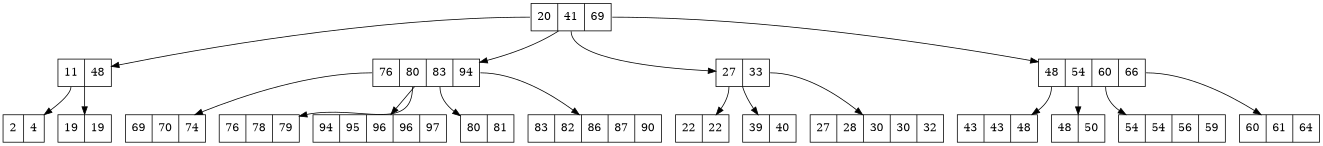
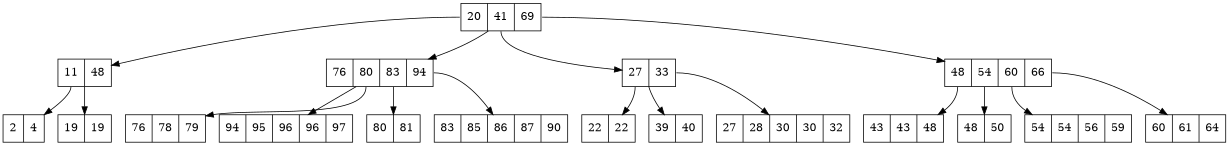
(165, 128) -> none
(568, 128) -> (474, 128)
